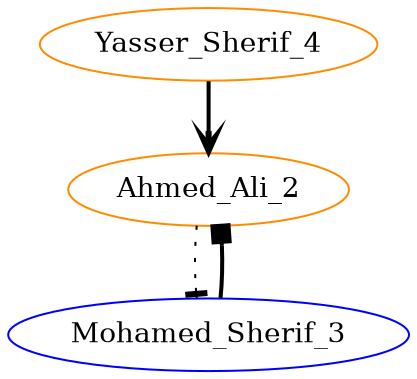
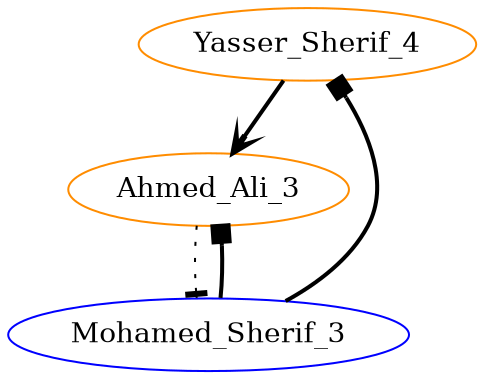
(209, 190) -> (209, 190)
none -> (372, 215)
